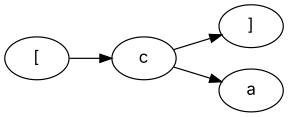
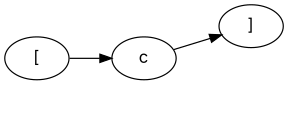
(251, 90) -> none
